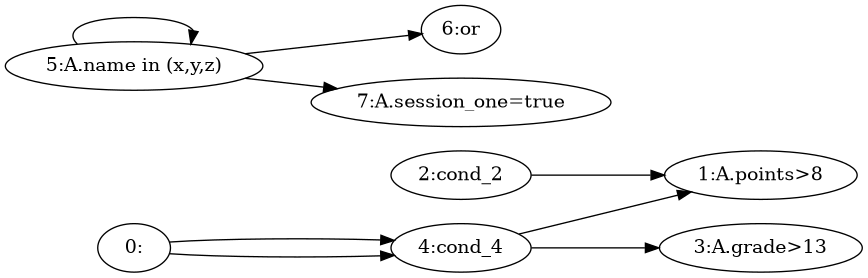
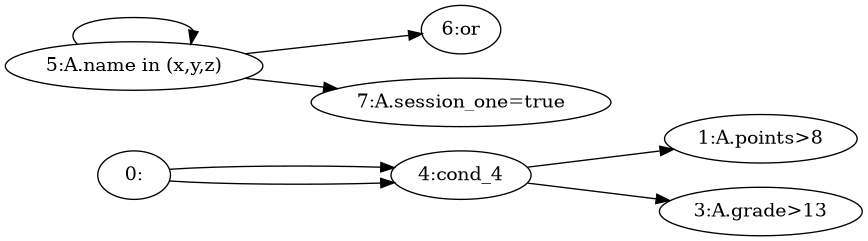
(461, 175) -> none
